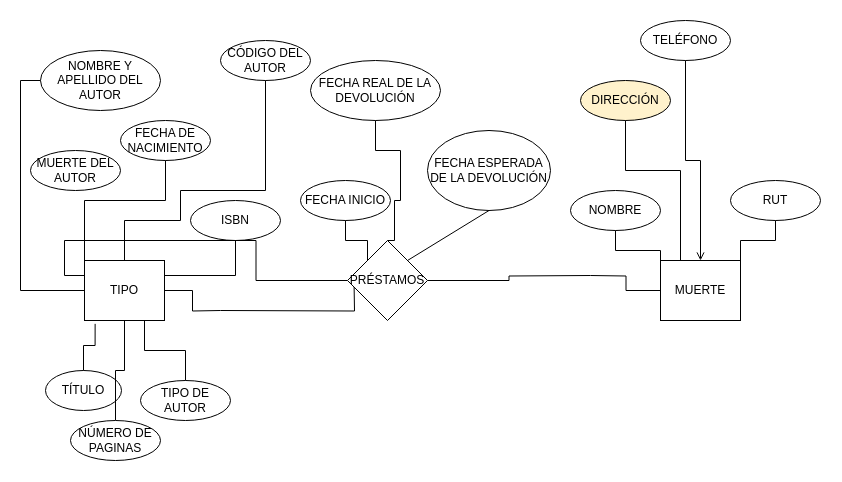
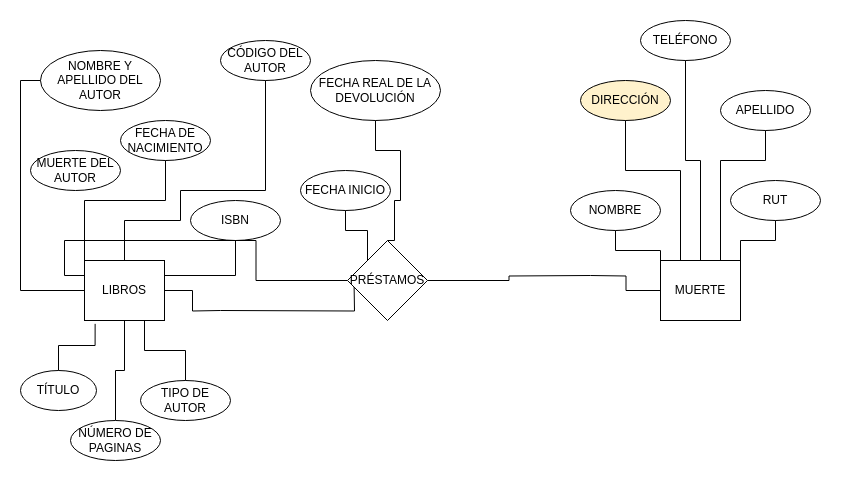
none -> (766, 111)
(489, 171) -> none
none -> (721, 173)
(346, 201) -> (346, 191)
(448, 236) -> none
(701, 255) -> (701, 255)
(125, 291) -> (125, 291)
(84, 391) -> (59, 391)
